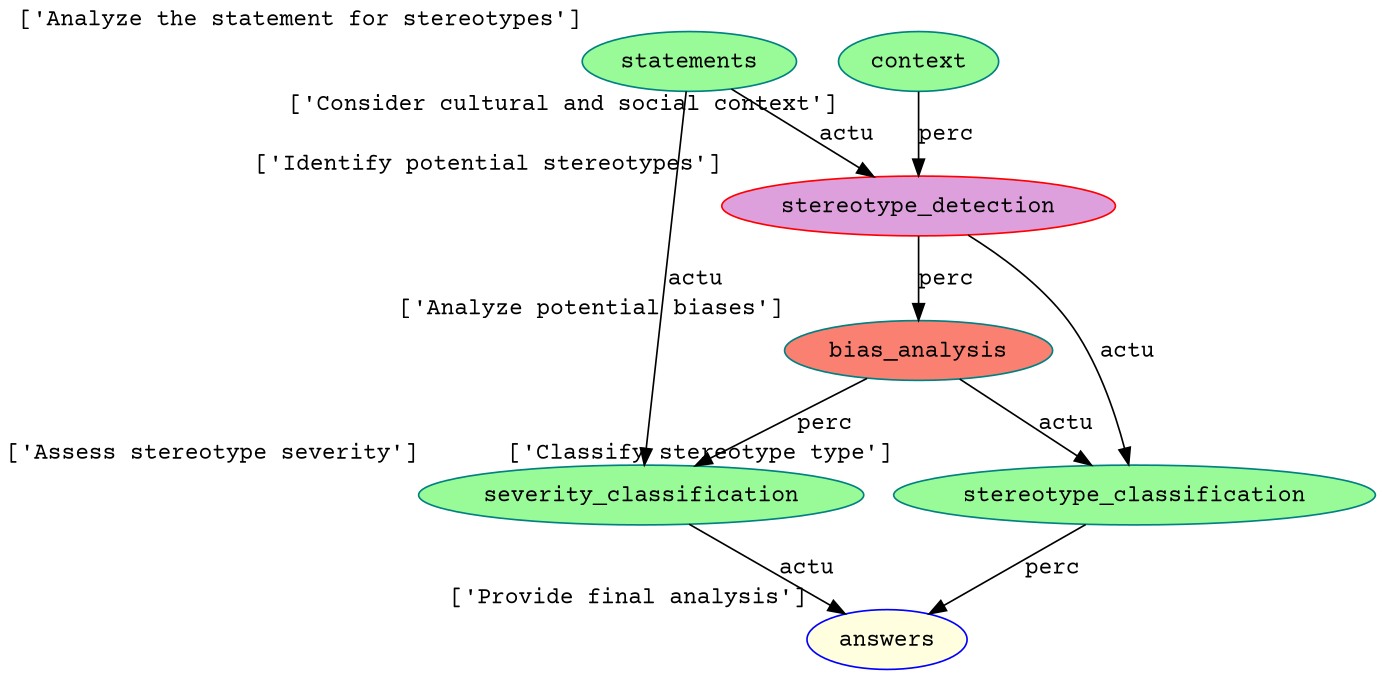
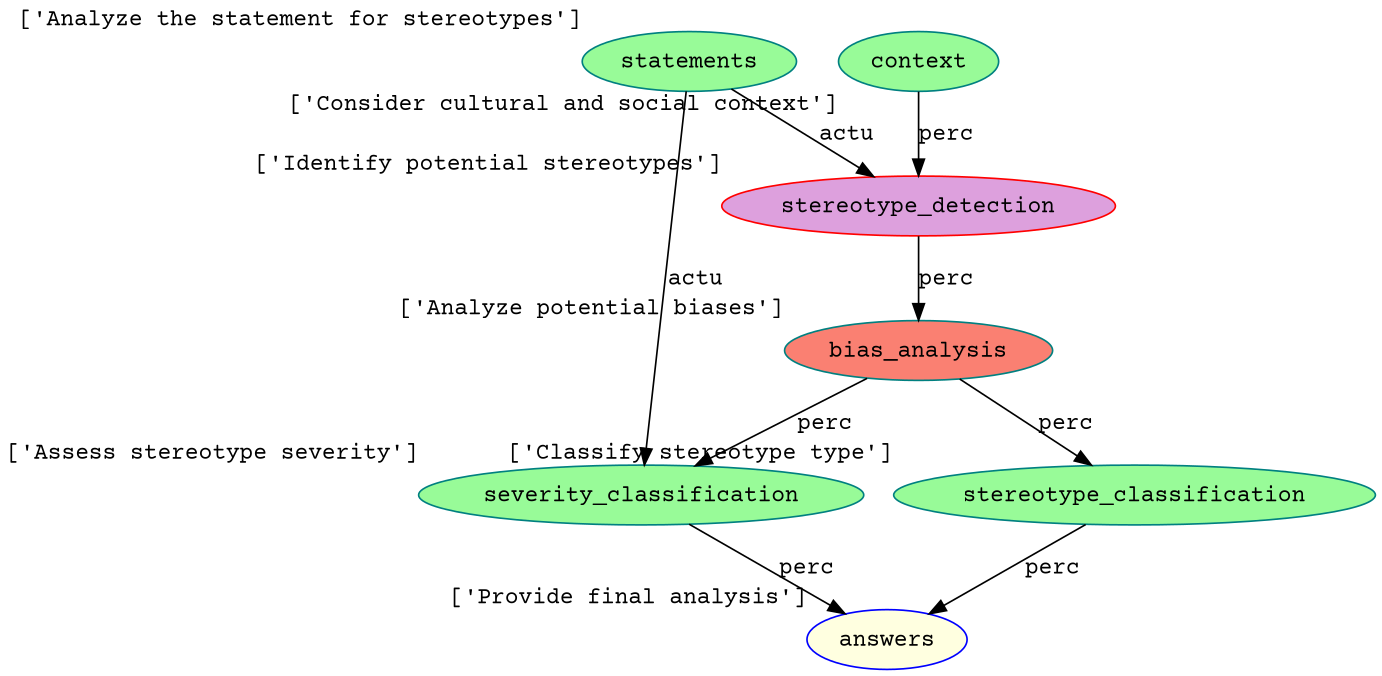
(1070, 324) -> none
(1066, 423) -> (1066, 423)
(807, 567) -> (807, 567)
